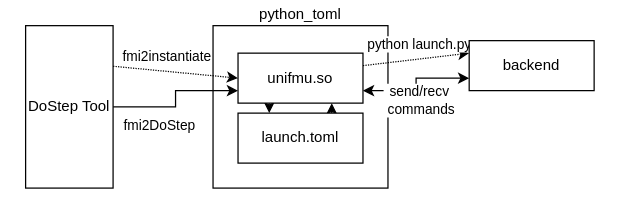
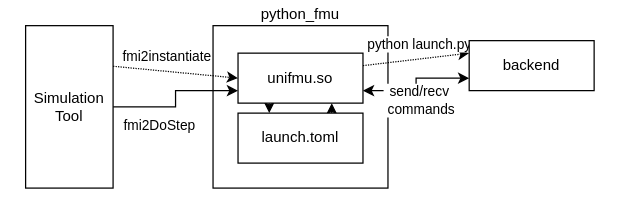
(301, 13) -> (301, 13)
(69, 107) -> (69, 107)
